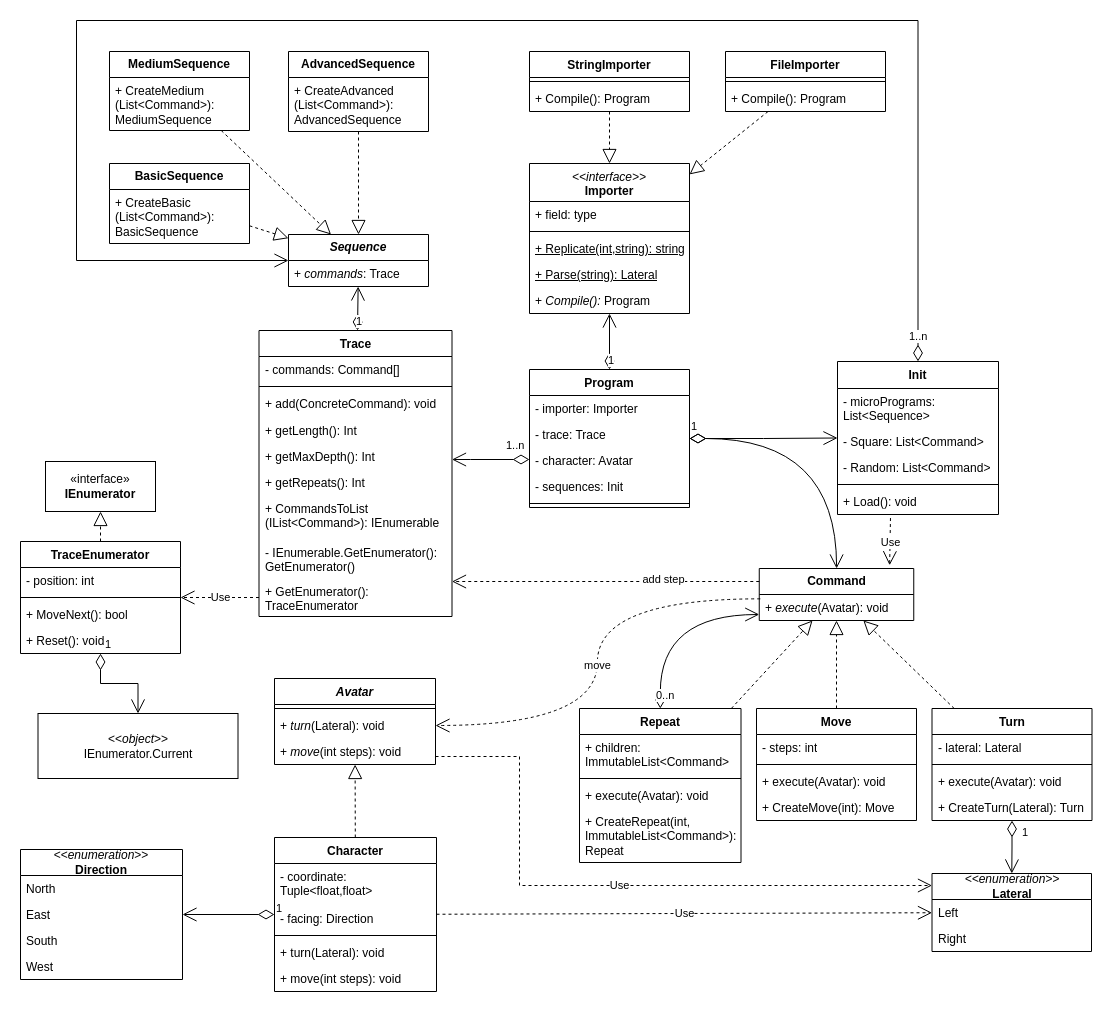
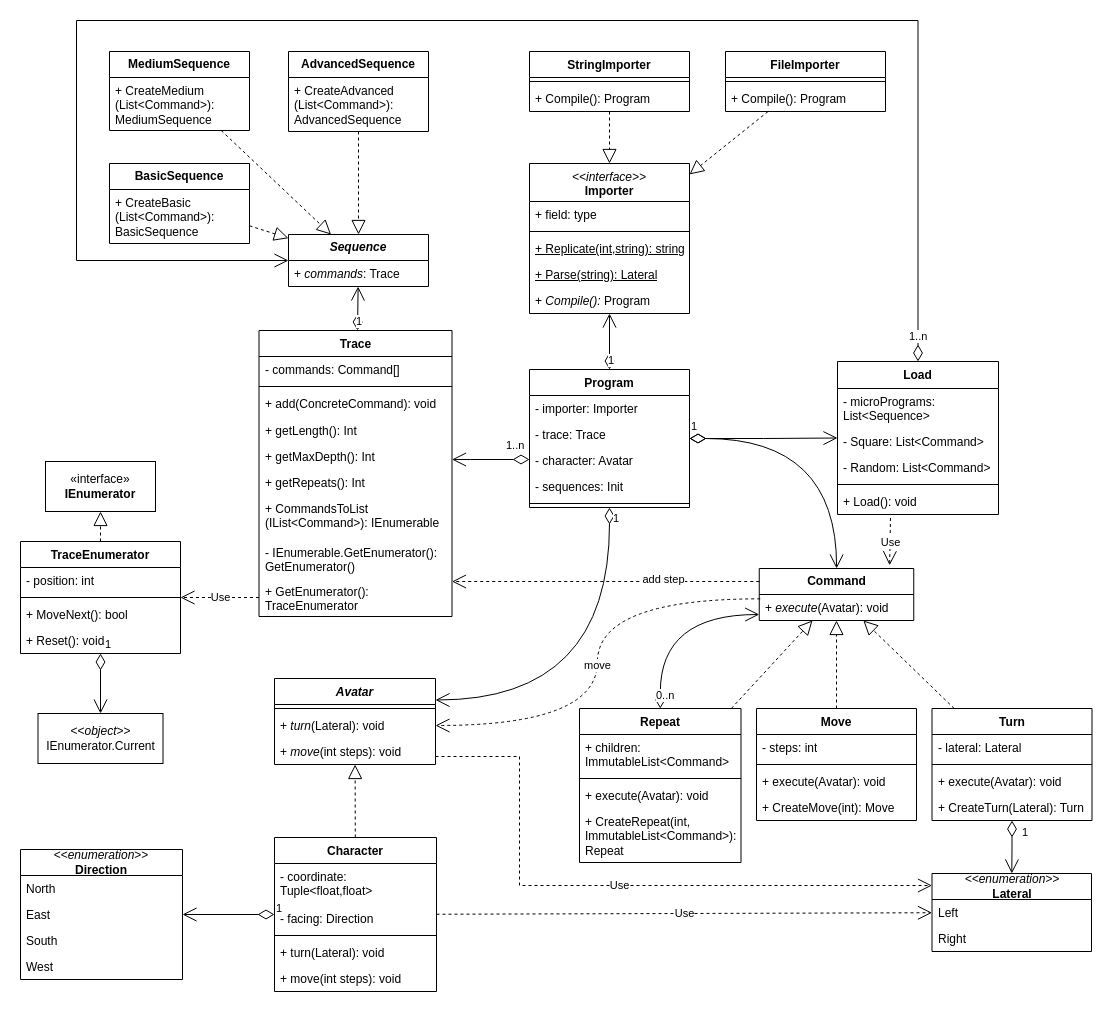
(918, 376) -> (918, 376)
none -> (567, 655)
(138, 746) -> (101, 739)
